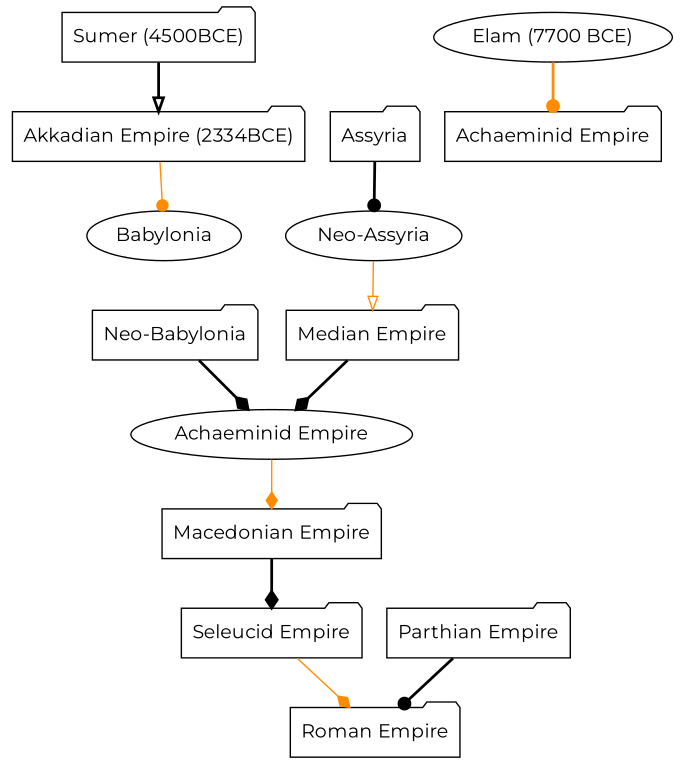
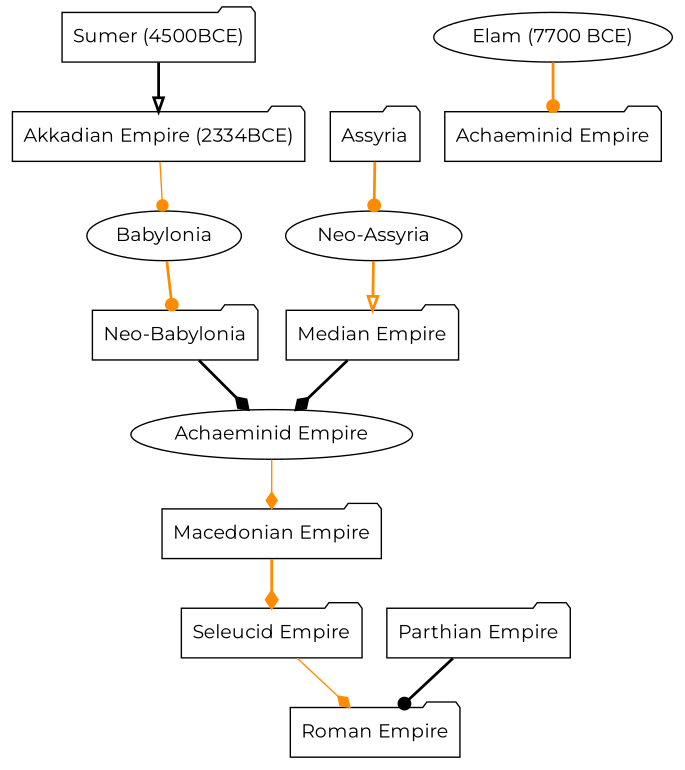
(375, 181) -> (375, 181)
(373, 279) -> (373, 279)
none -> (169, 280)
(272, 575) -> (272, 575)
